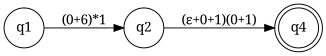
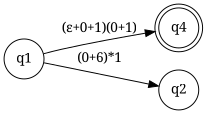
(214, 28) -> (94, 42)
